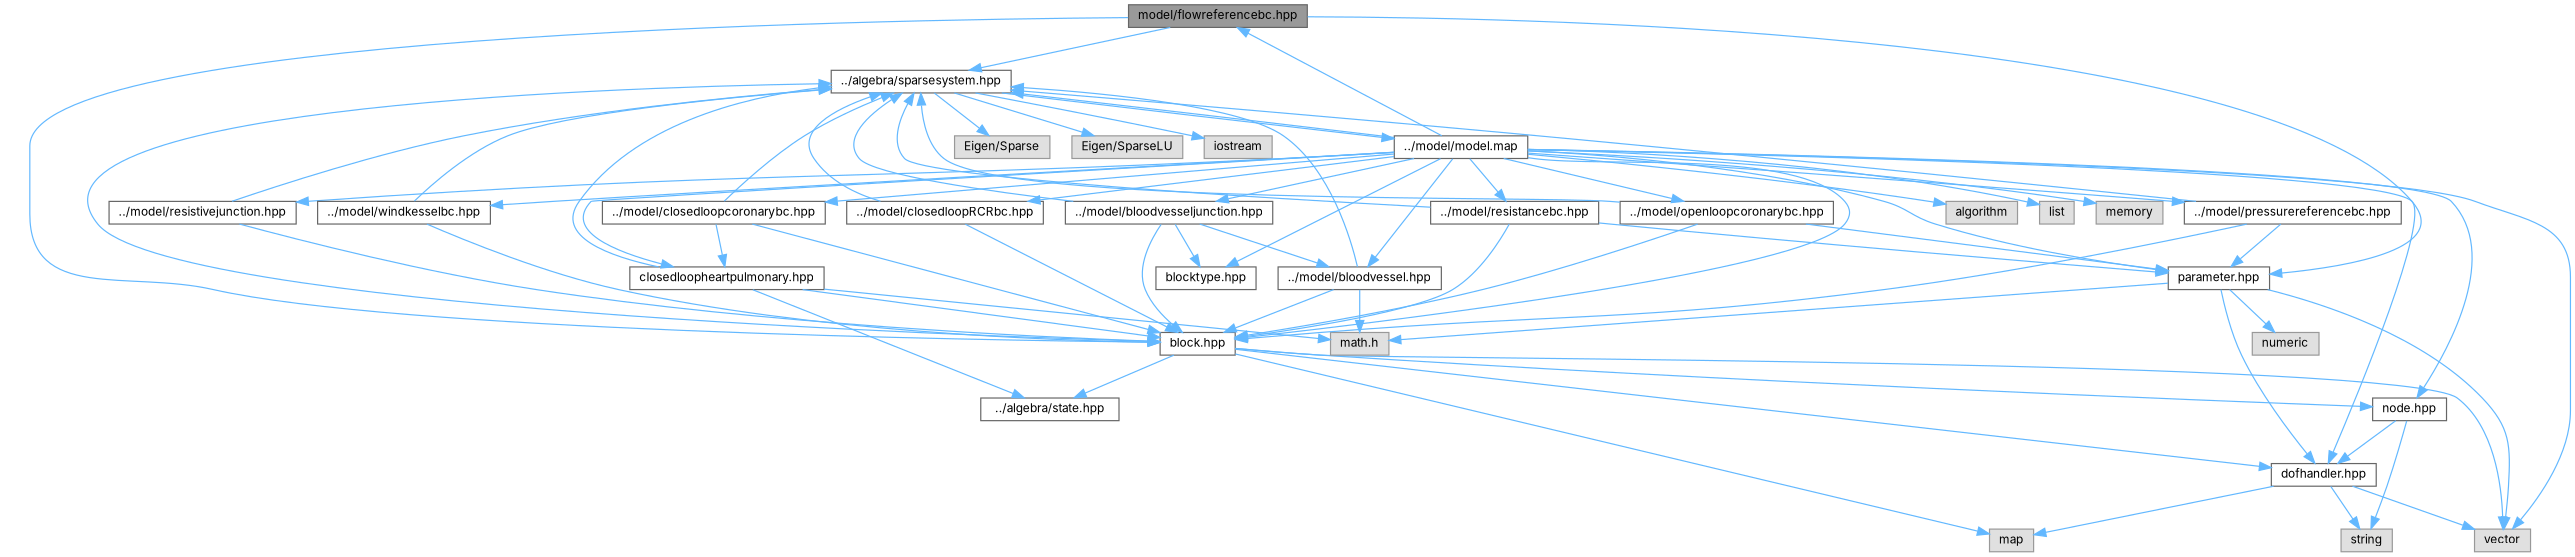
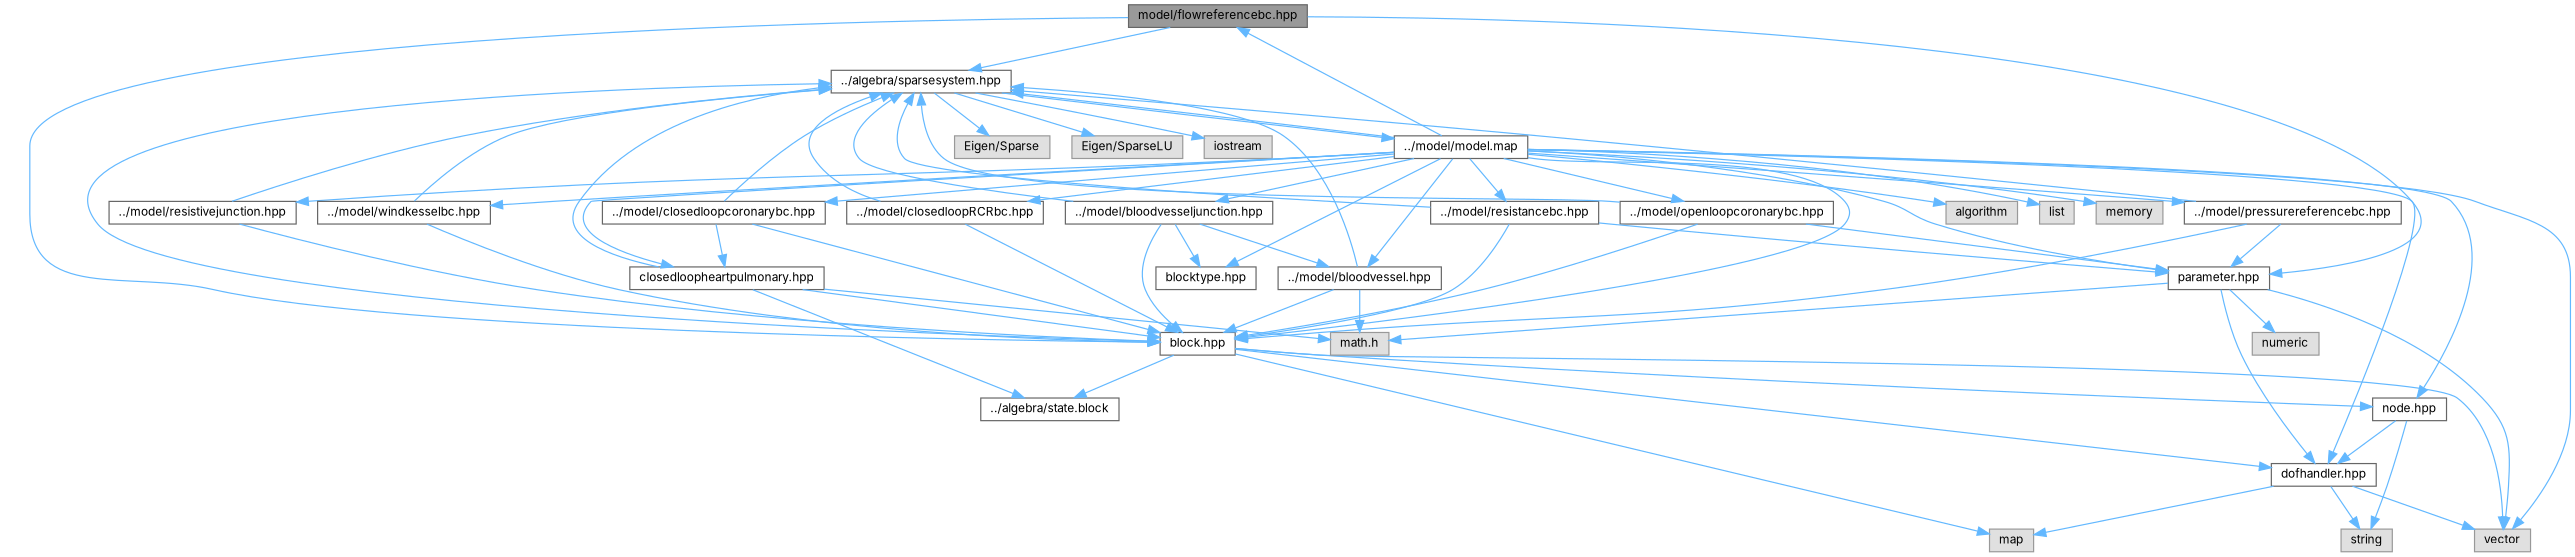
(1050, 409) -> (1050, 409)
